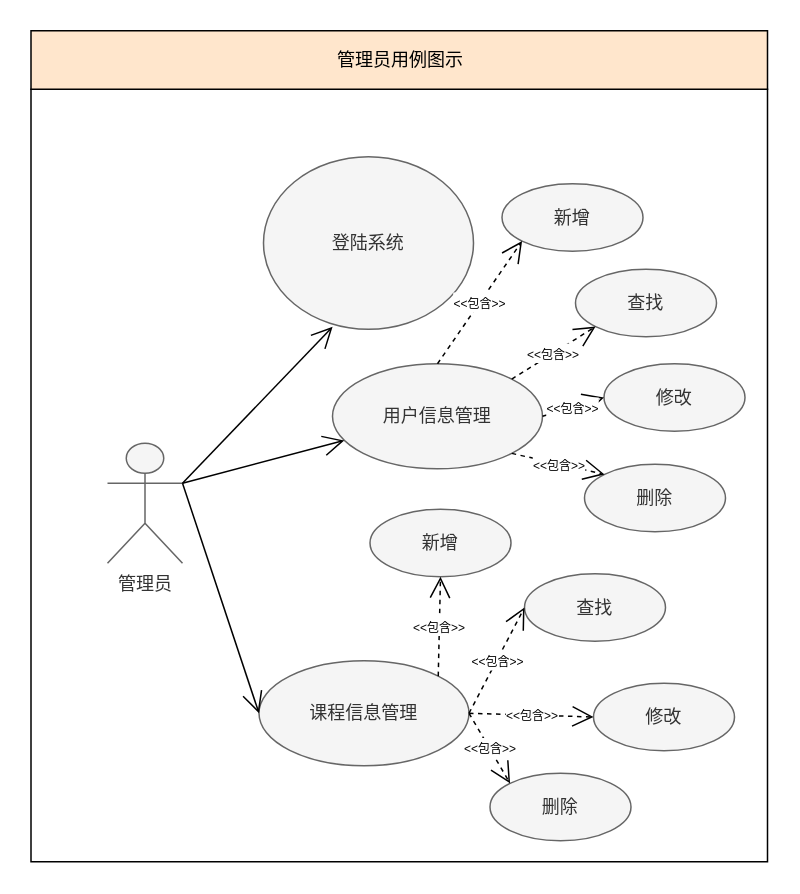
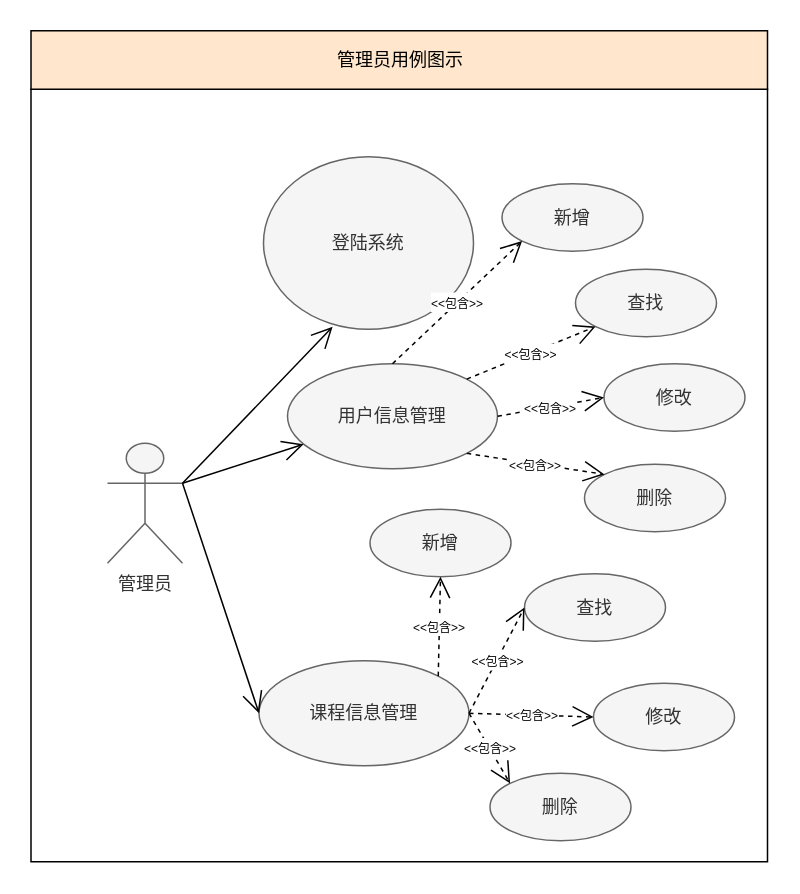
(437, 416) -> (392, 416)
